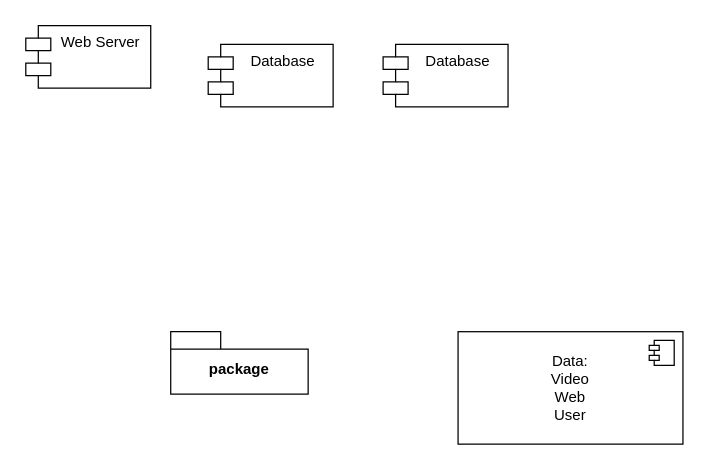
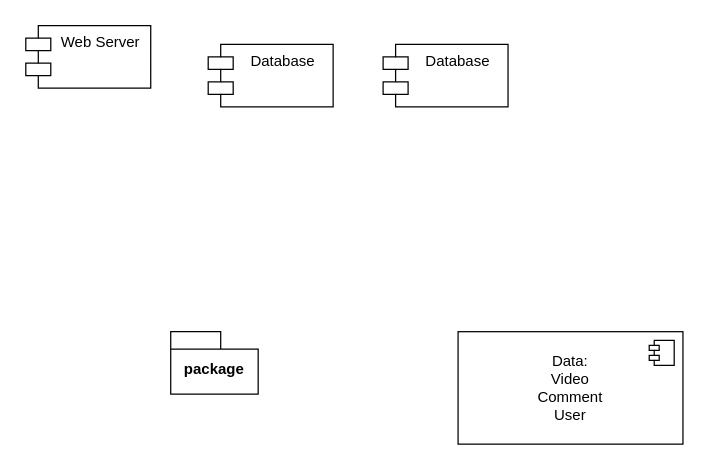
(239, 363) -> (214, 363)
(571, 388) -> (571, 388)
